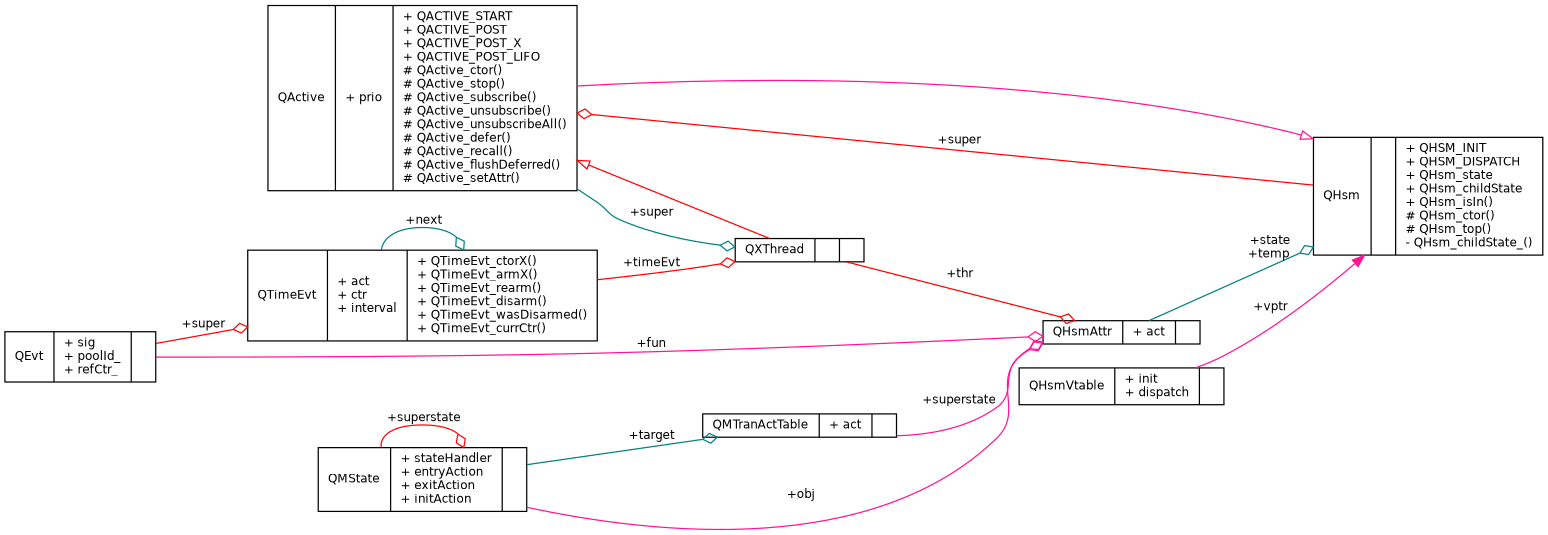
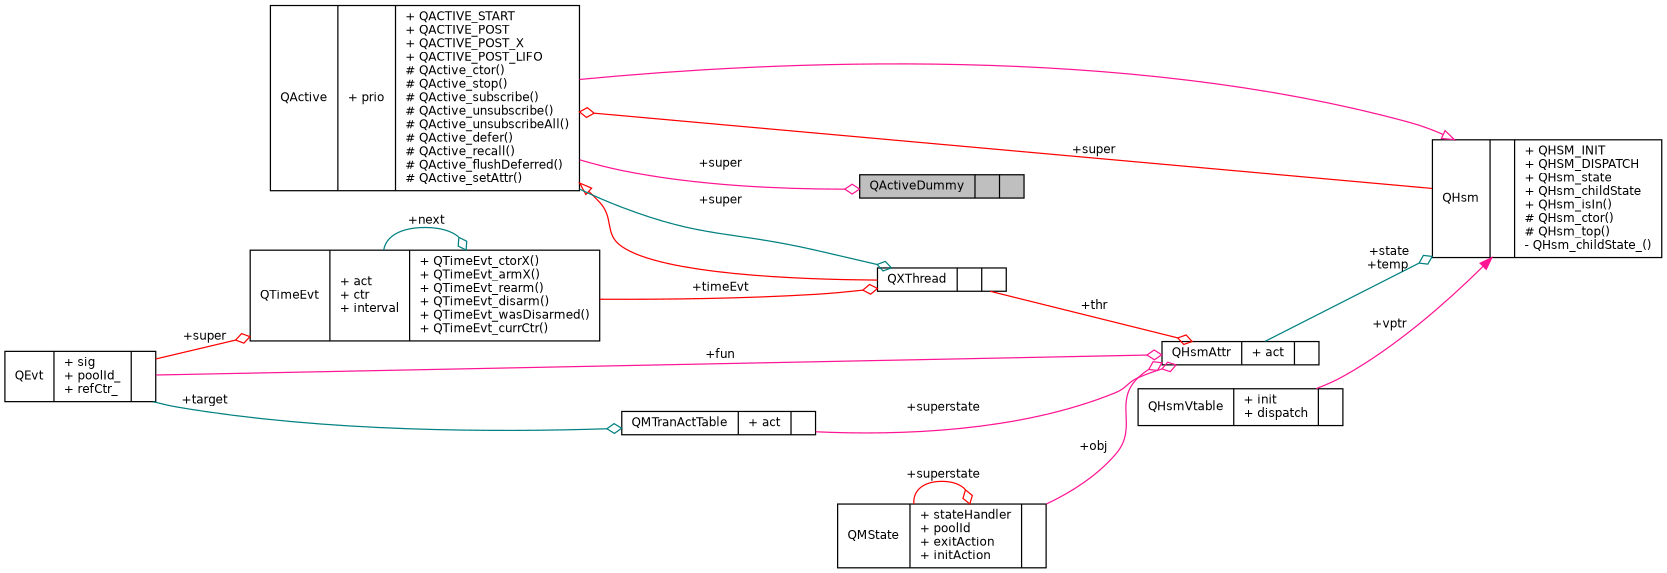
none -> (942, 186)
(615, 452) -> (379, 427)
(442, 472) -> (946, 529)
